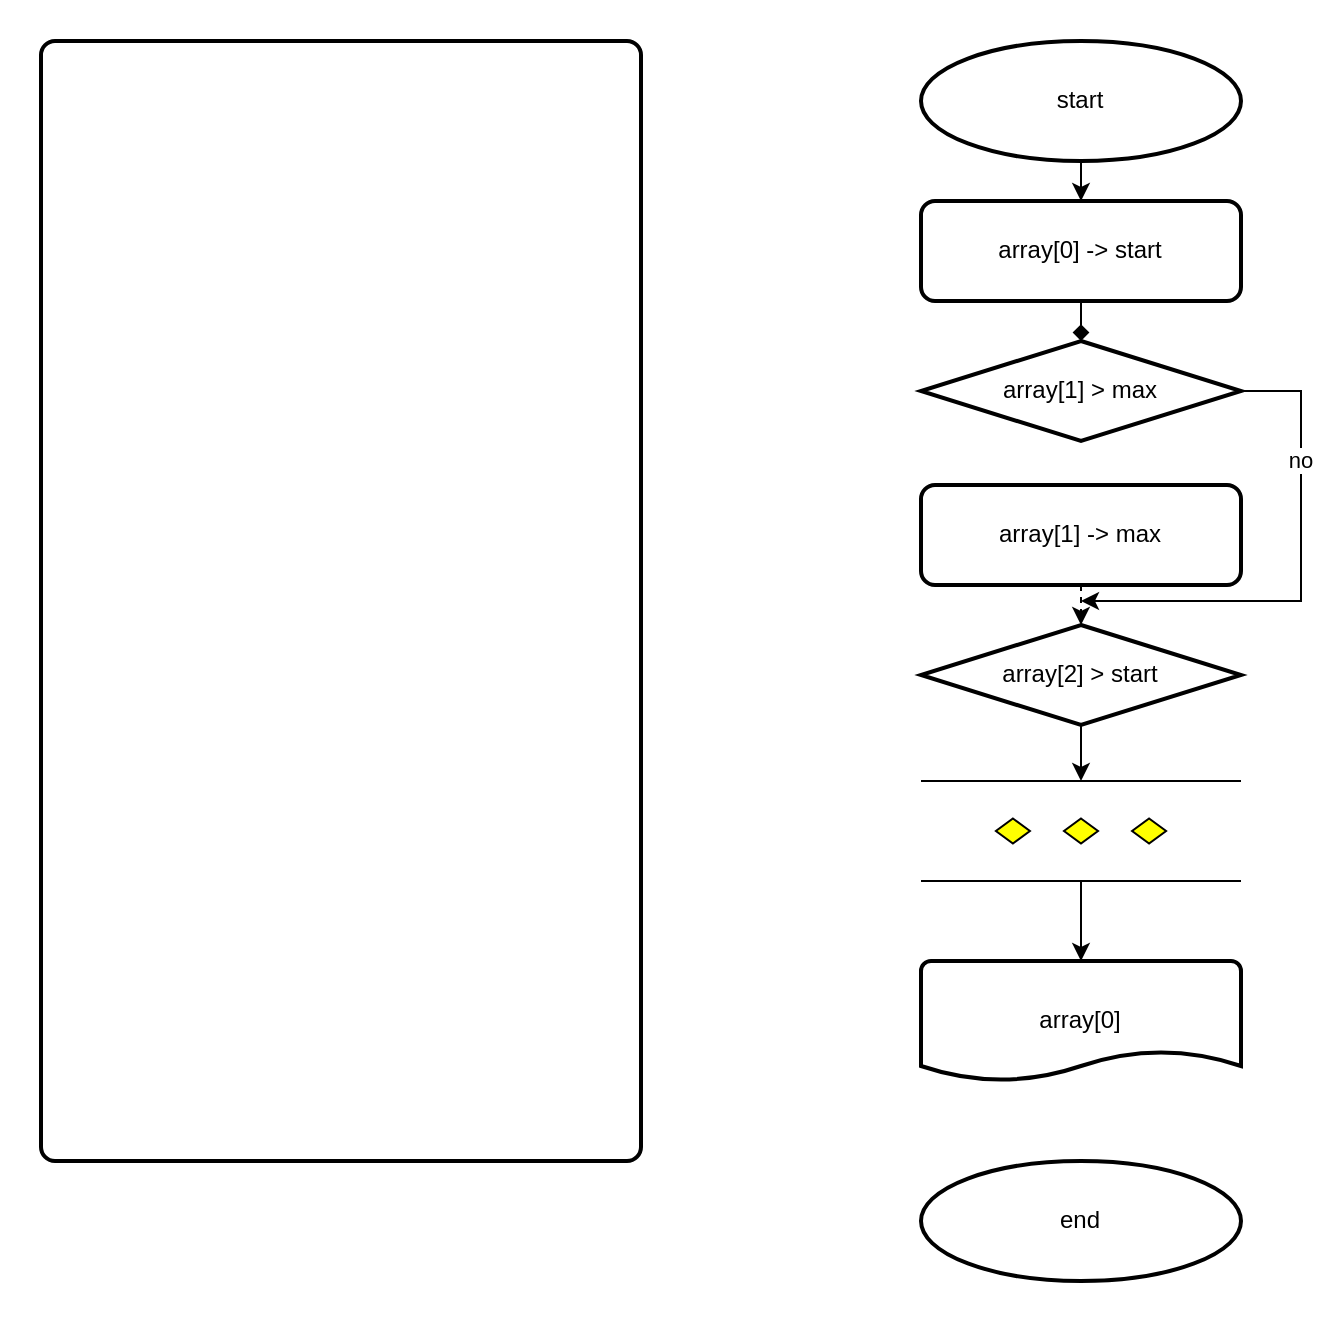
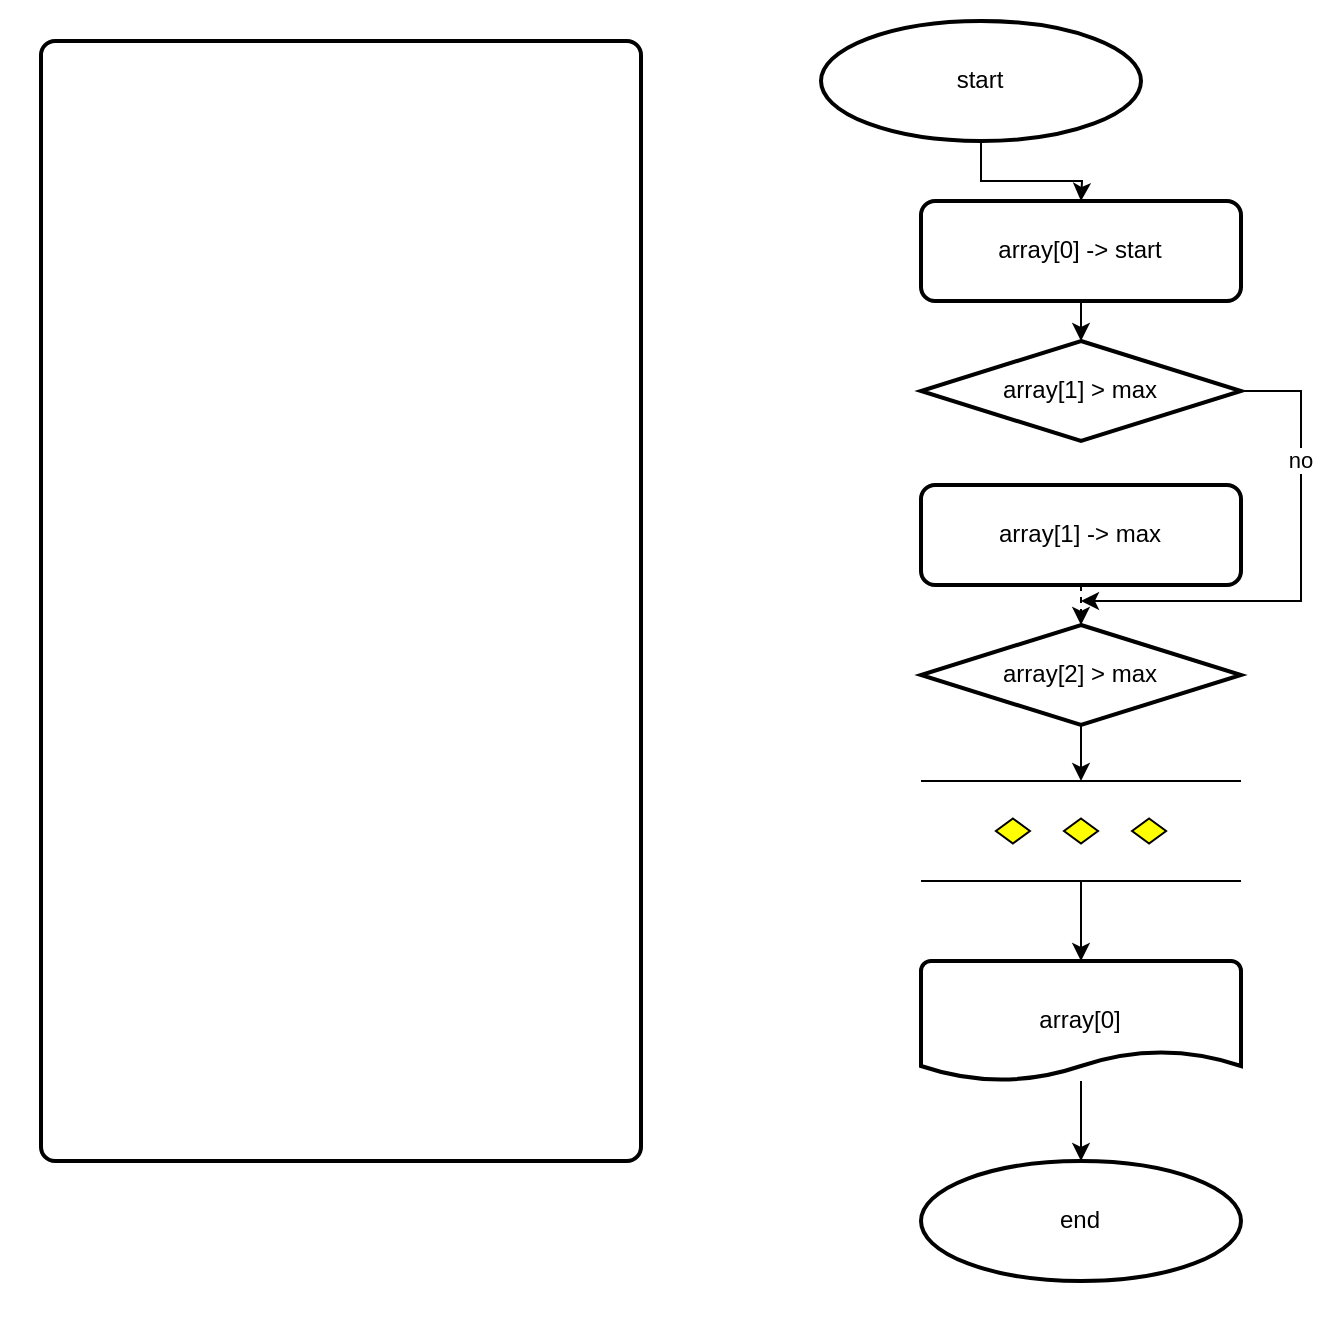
(1081, 101) -> (981, 81)
(1081, 325) -> (1081, 326)
(1081, 675) -> (1081, 675)
none -> (1081, 1114)
